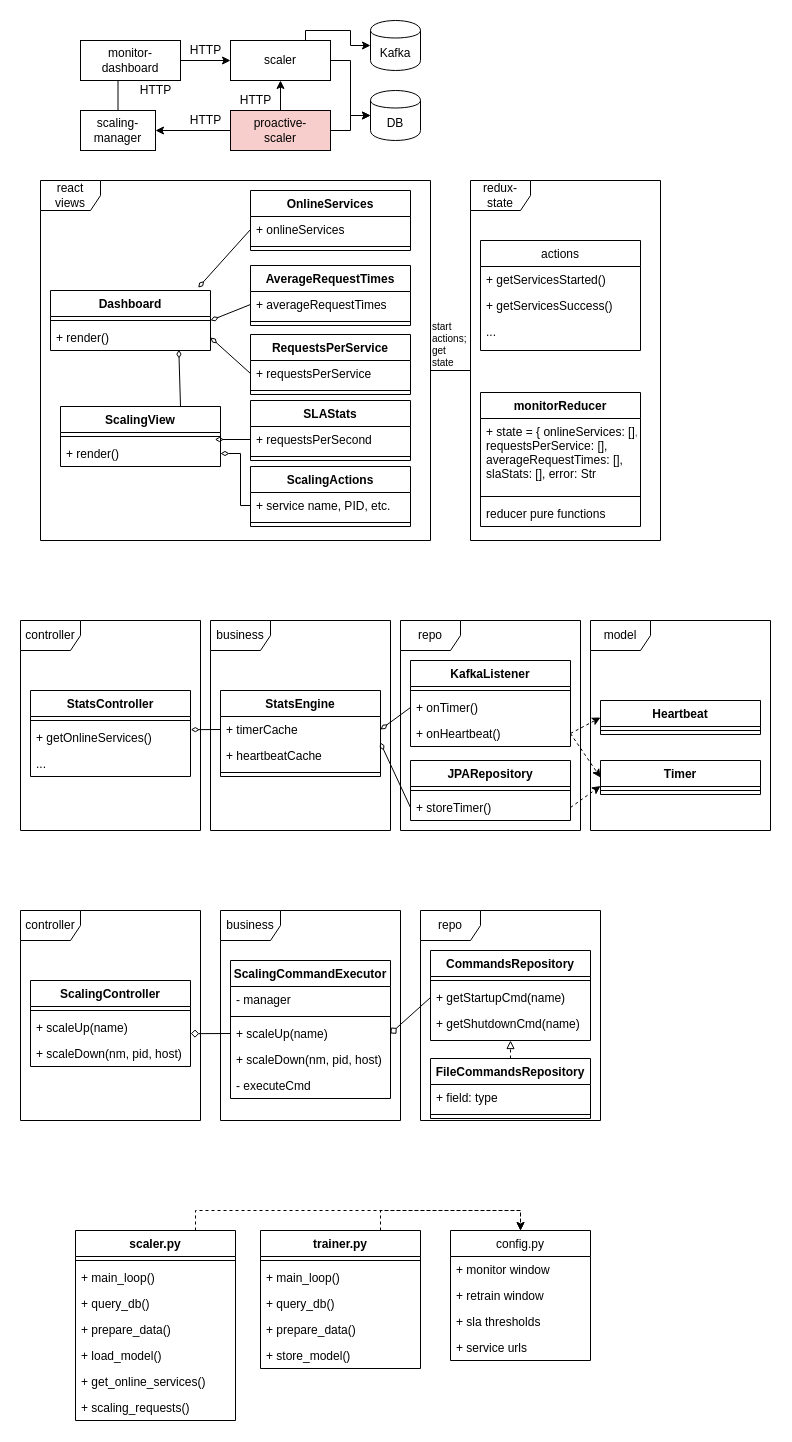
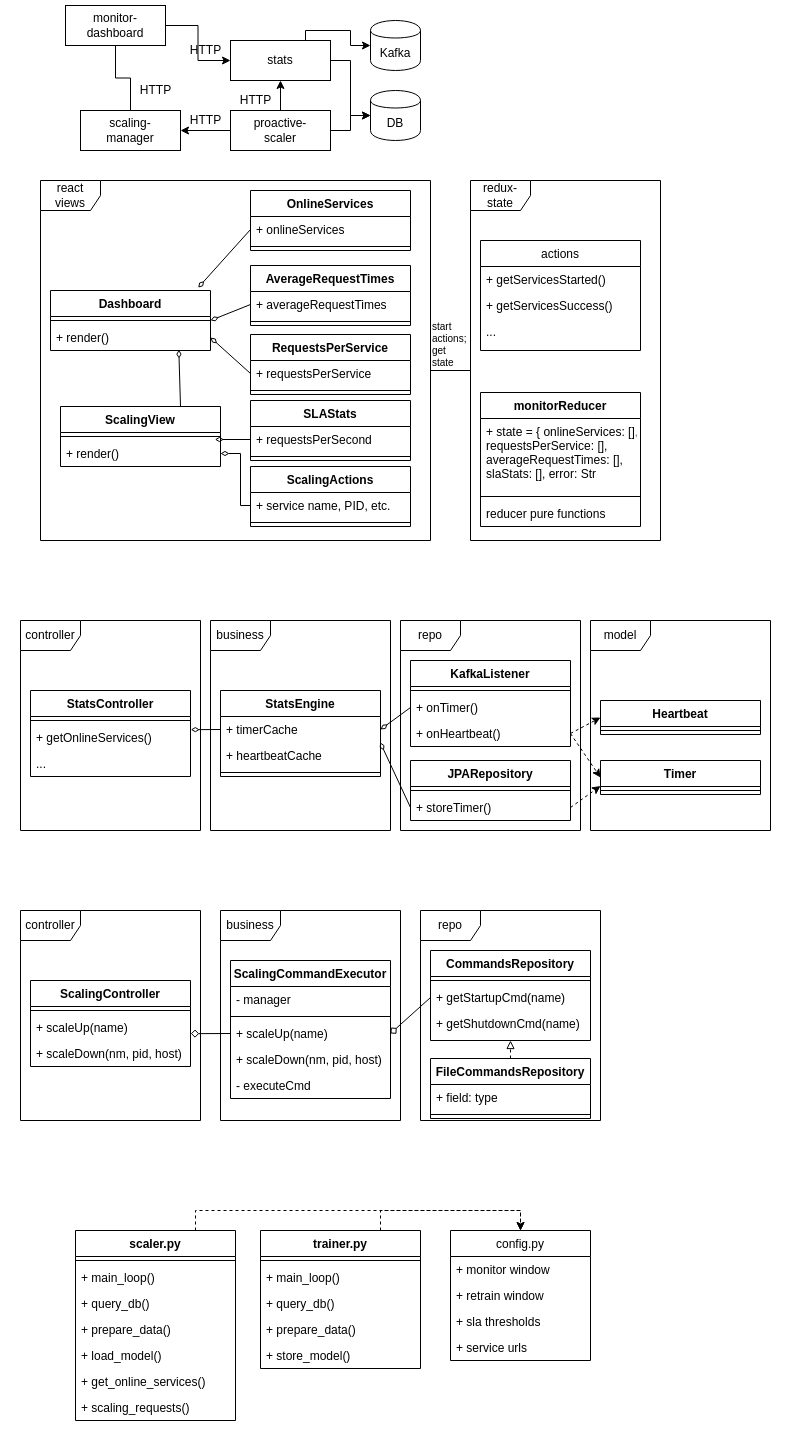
(131, 61) -> (116, 26)
(281, 61) -> (281, 61)
(118, 131) -> (131, 131)
(281, 131) -> (281, 131)
